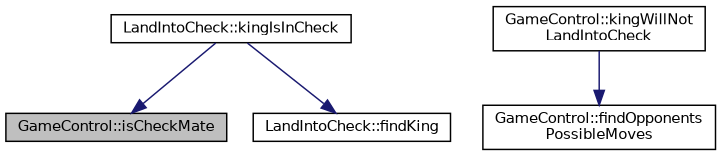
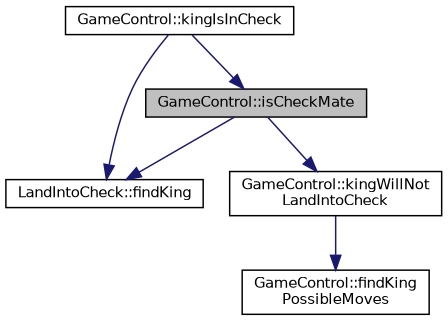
(231, 29) -> (180, 21)
(599, 127) -> (336, 292)
none -> (287, 139)
none -> (187, 145)
